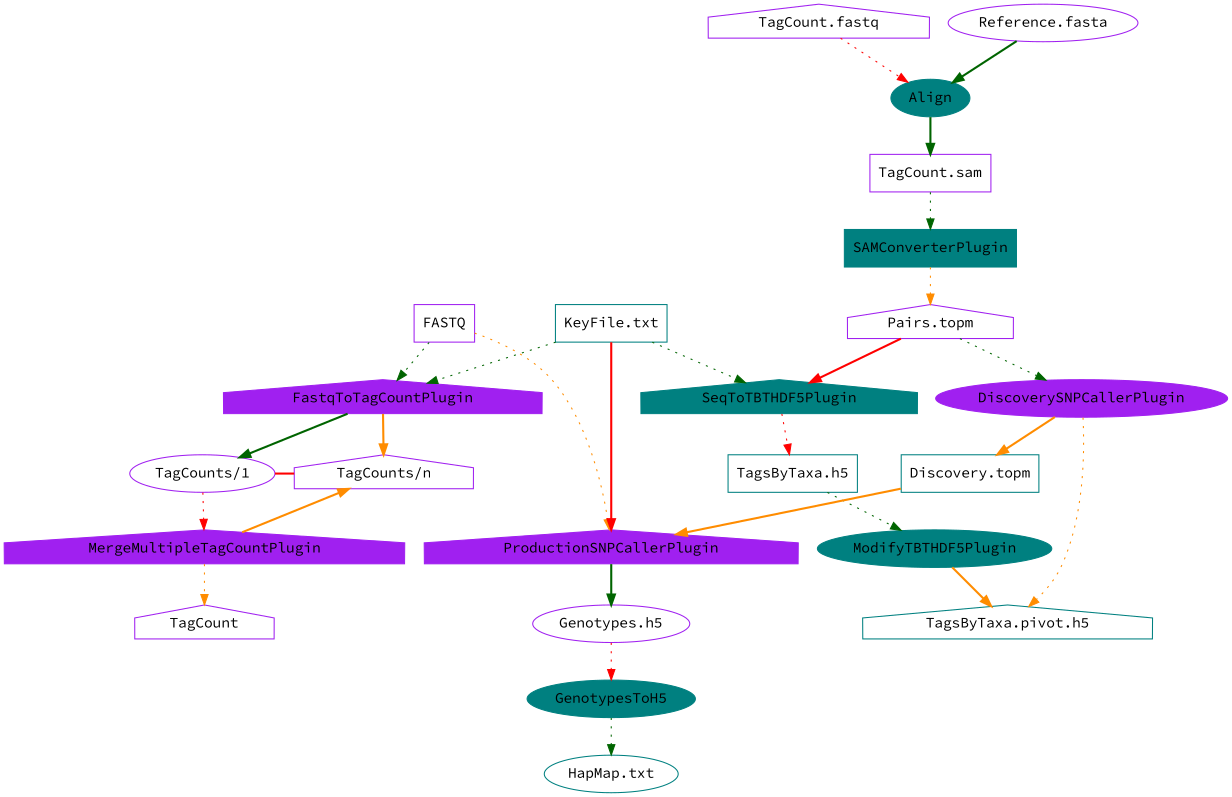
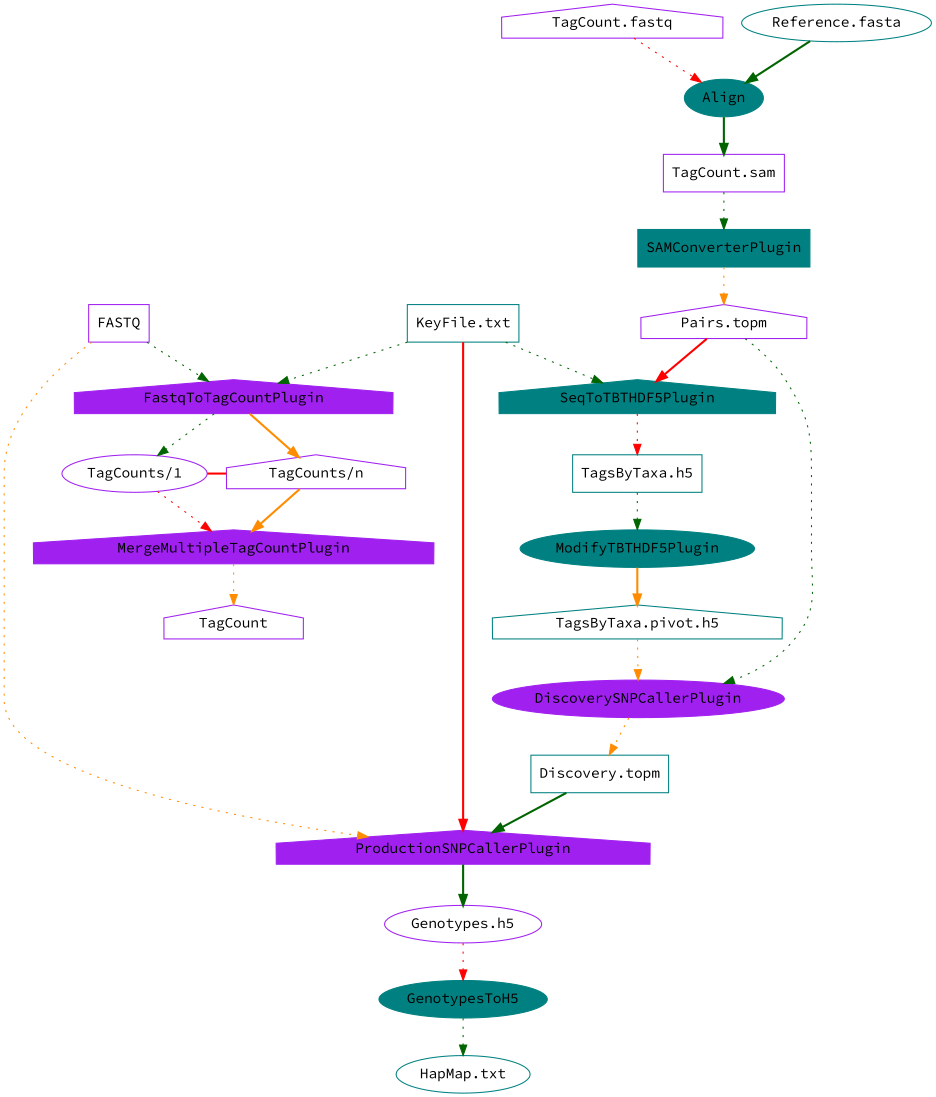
(1043, 23) -> (837, 23)
(1031, 433) -> (621, 732)
(299, 434) -> (190, 432)
(794, 510) -> (534, 810)
(291, 513) -> (280, 506)
(1077, 514) -> (638, 654)
